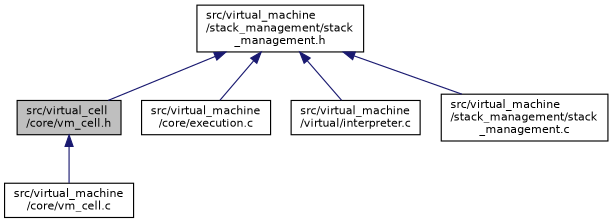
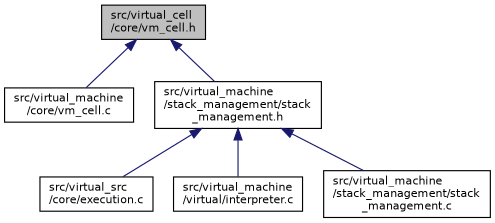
(162, 78) -> (197, 65)
(206, 118) -> (96, 194)
